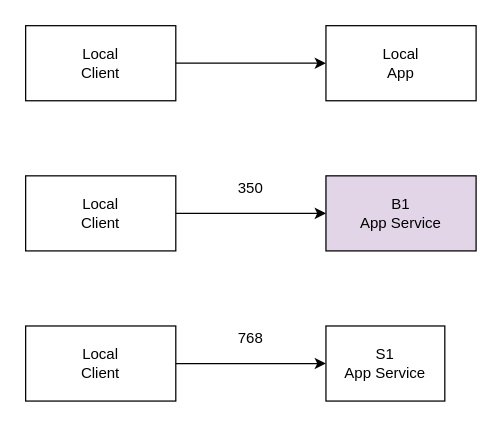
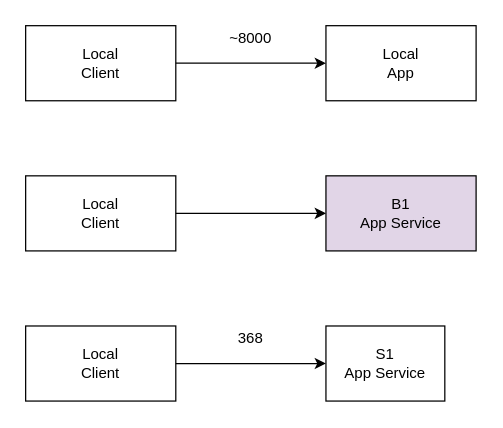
none -> (251, 38)
(251, 188) -> none
(251, 338) -> (251, 338)
